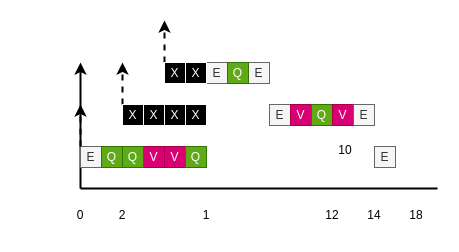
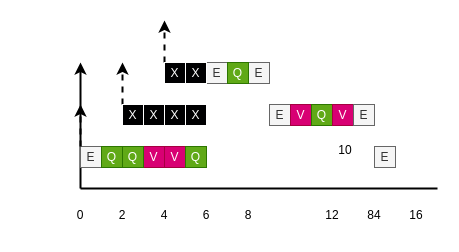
none -> (165, 216)
(207, 216) -> (207, 216)
none -> (249, 216)
(375, 216) -> (375, 216)
(417, 216) -> (417, 216)
